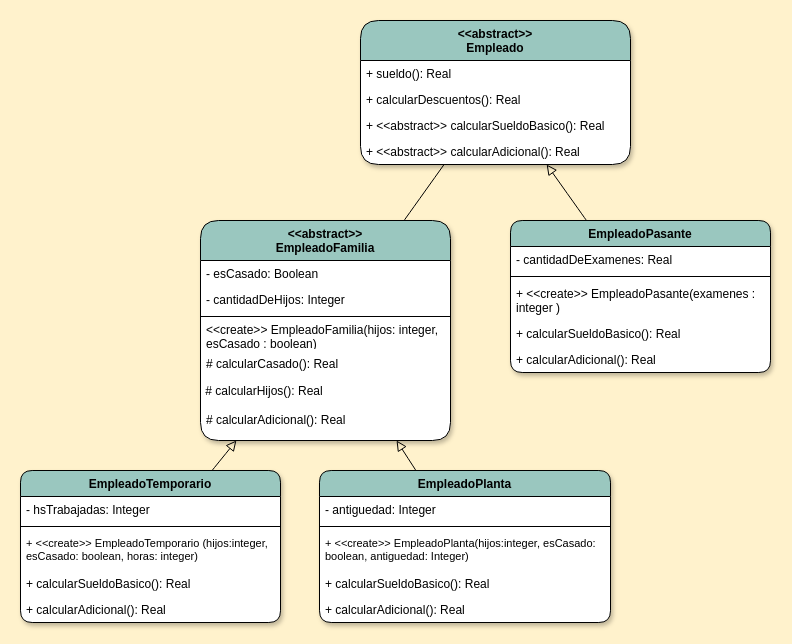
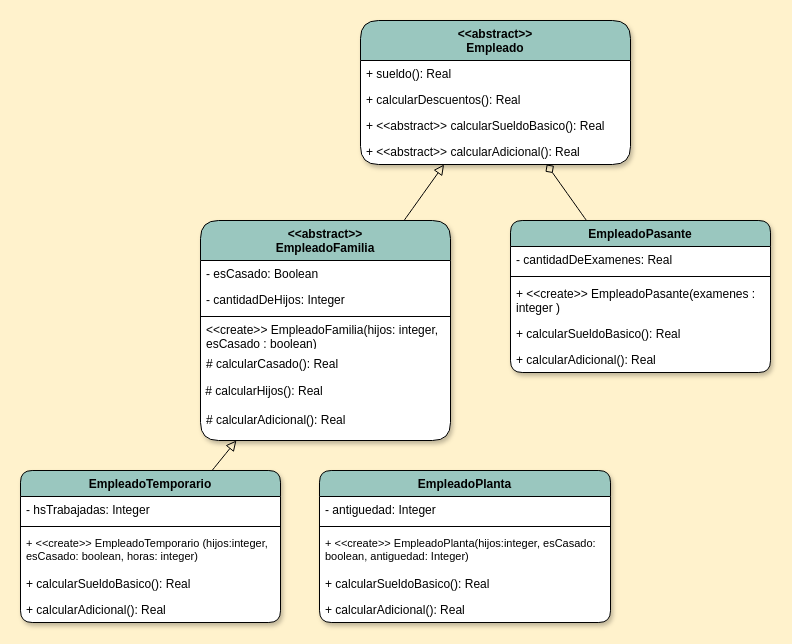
(441, 169) -> (438, 174)
(553, 174) -> (553, 173)
(409, 460) -> none
